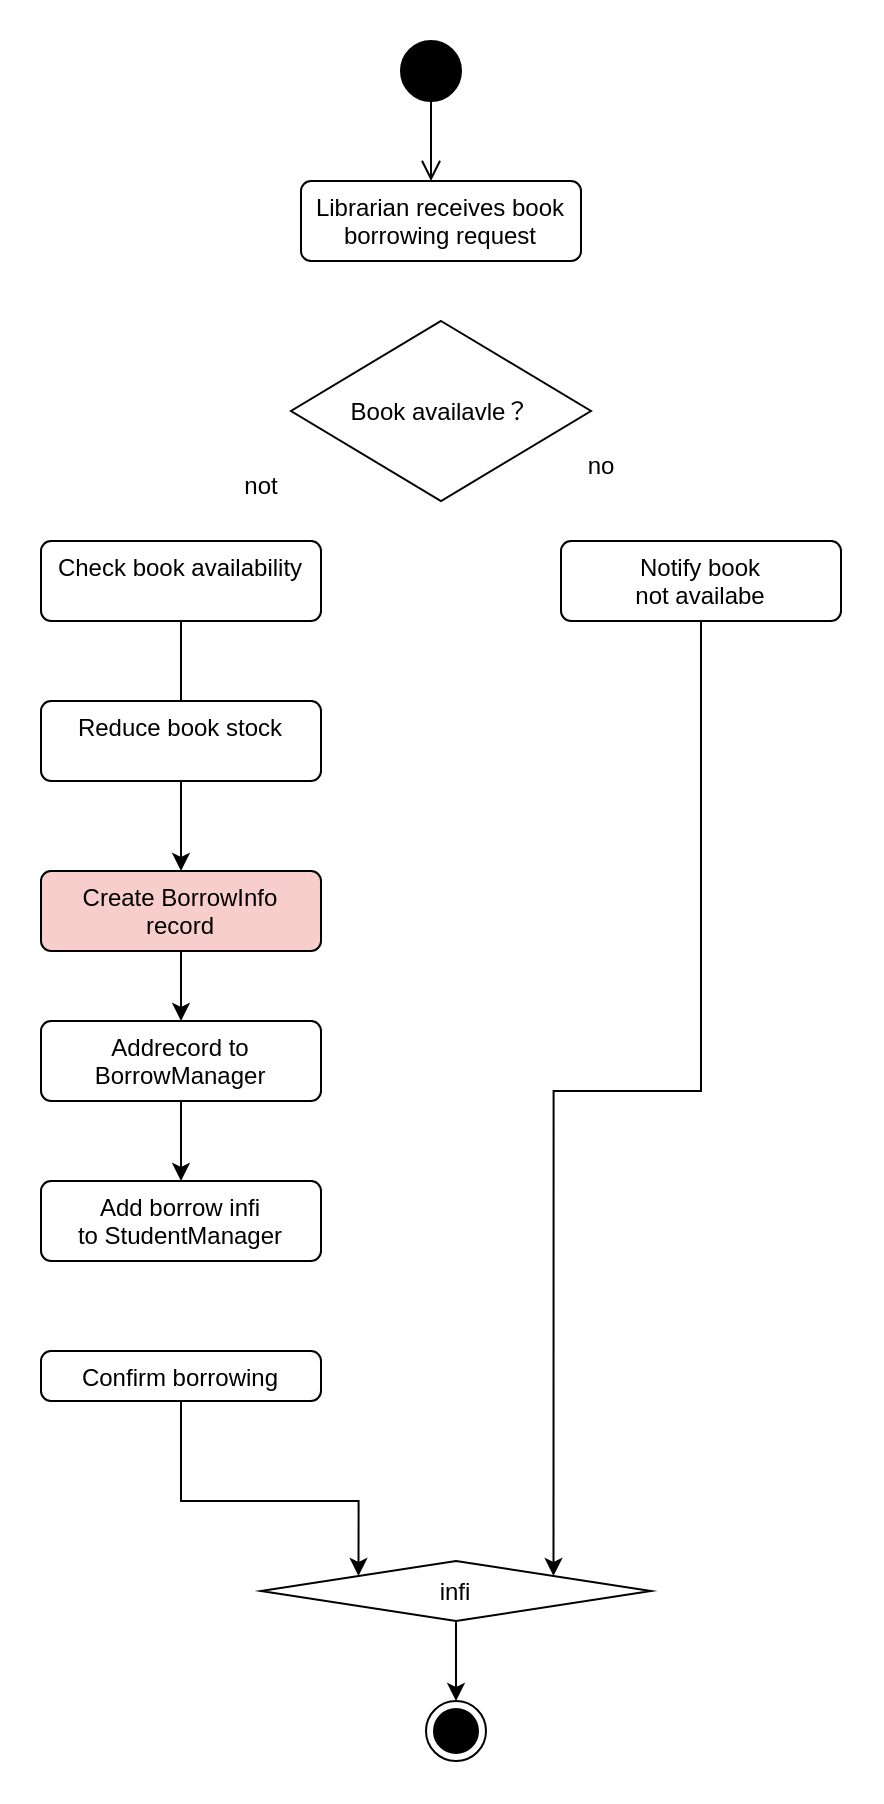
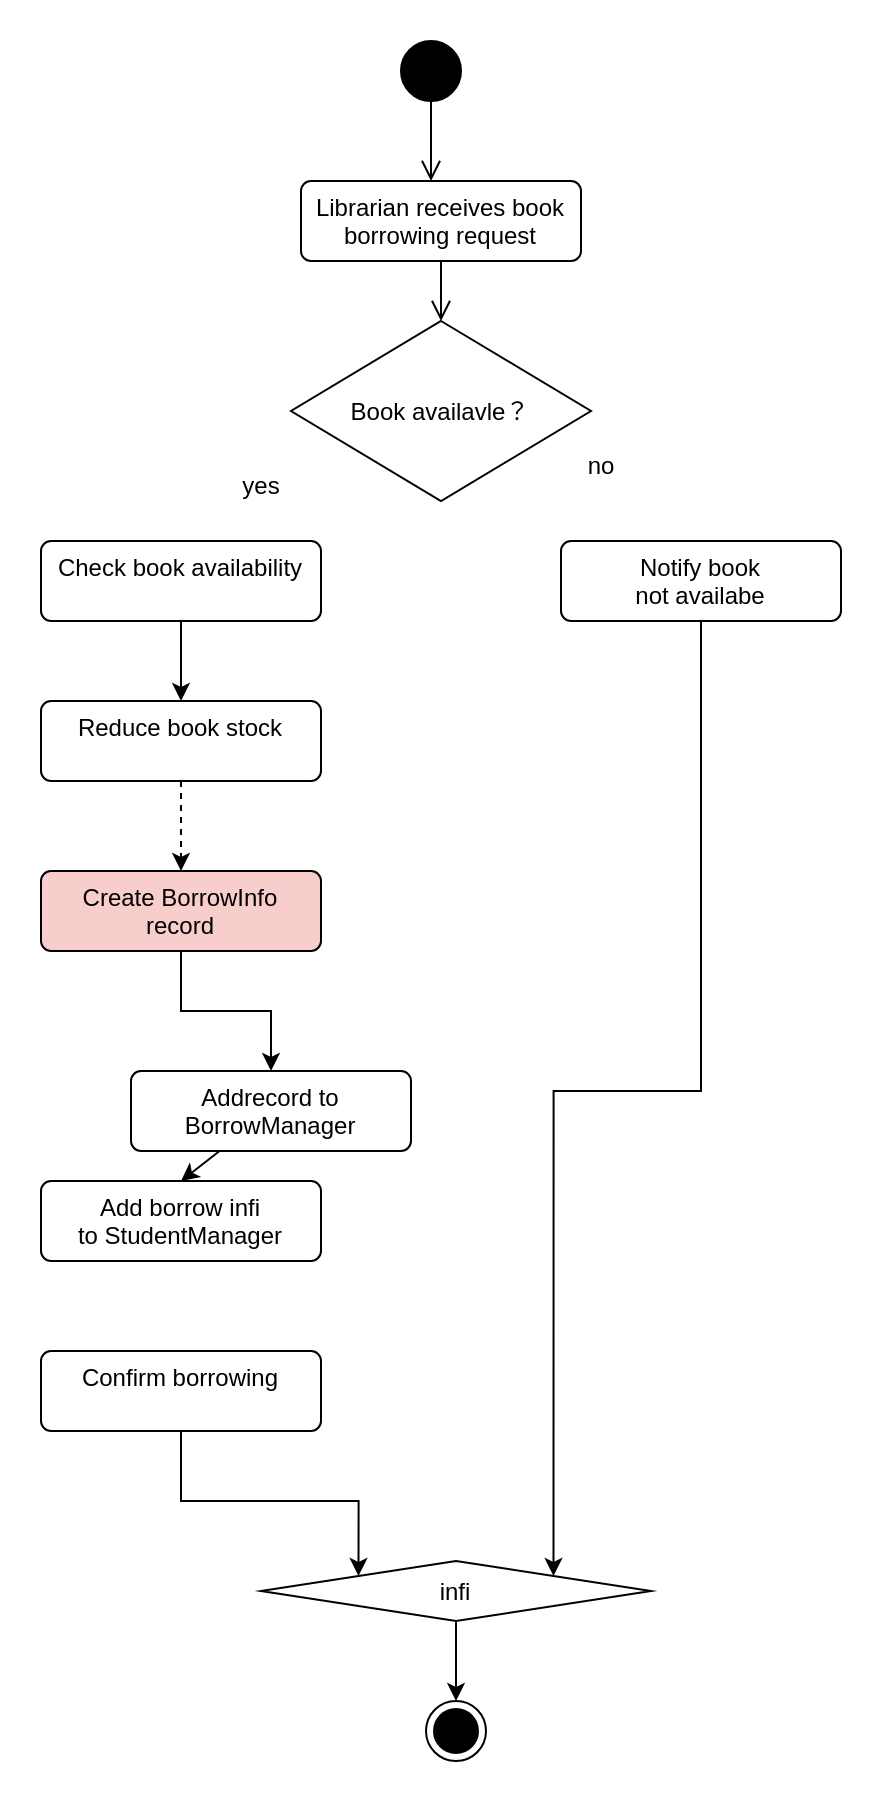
none -> (441, 288)
(262, 487) -> (262, 487)
(181, 691) -> (181, 686)
(181, 818) -> (181, 818)
(181, 1061) -> (271, 1111)
(181, 1376) -> (181, 1391)
